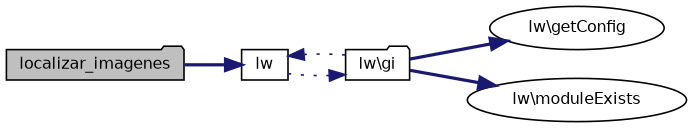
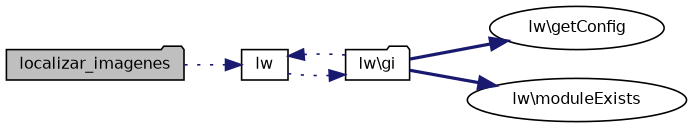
(205, 65) -> (205, 65)
